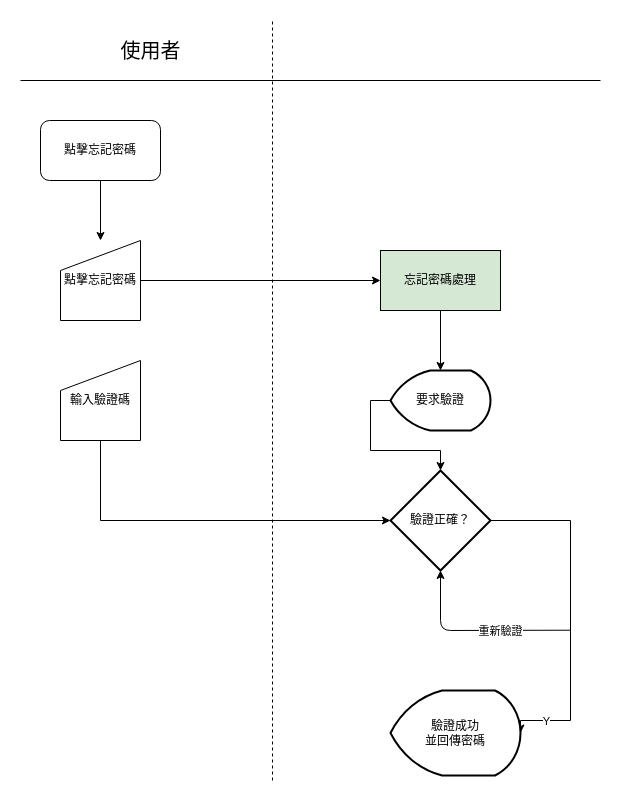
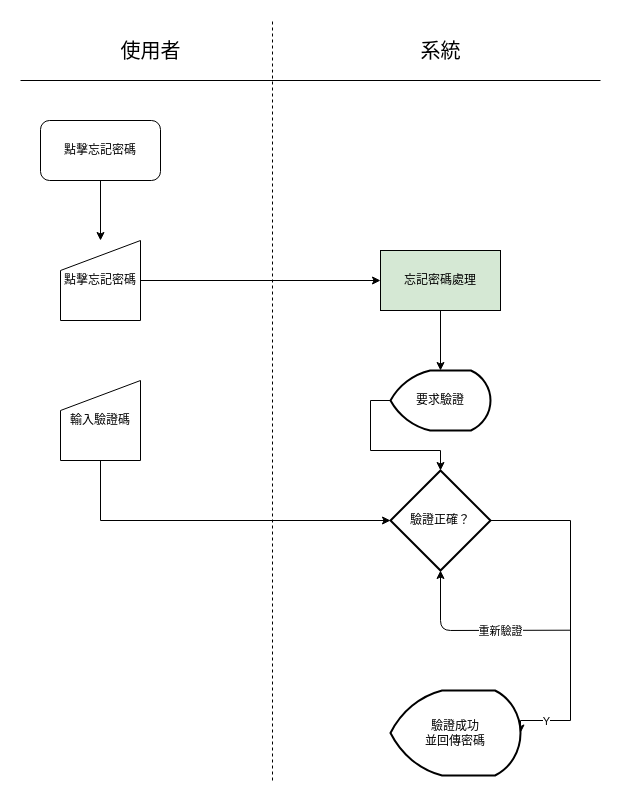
none -> (441, 51)
(101, 401) -> (101, 421)
